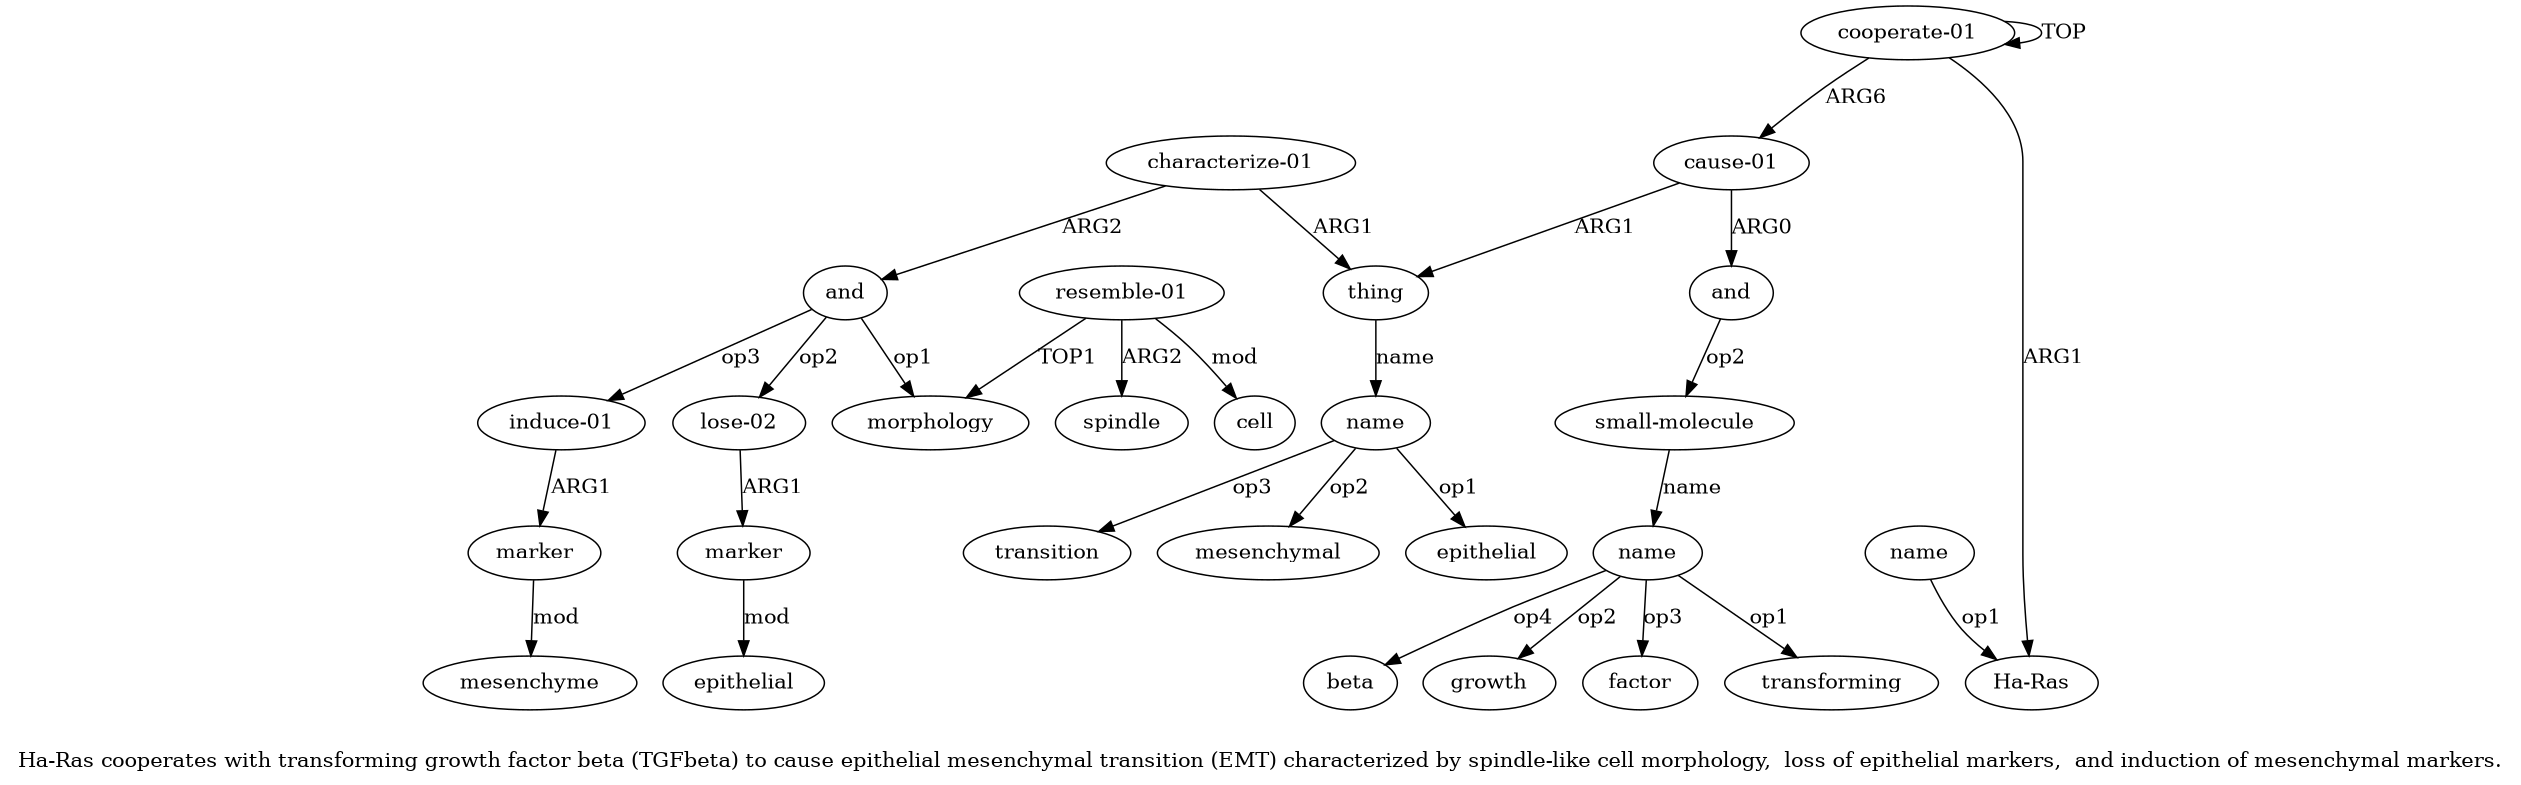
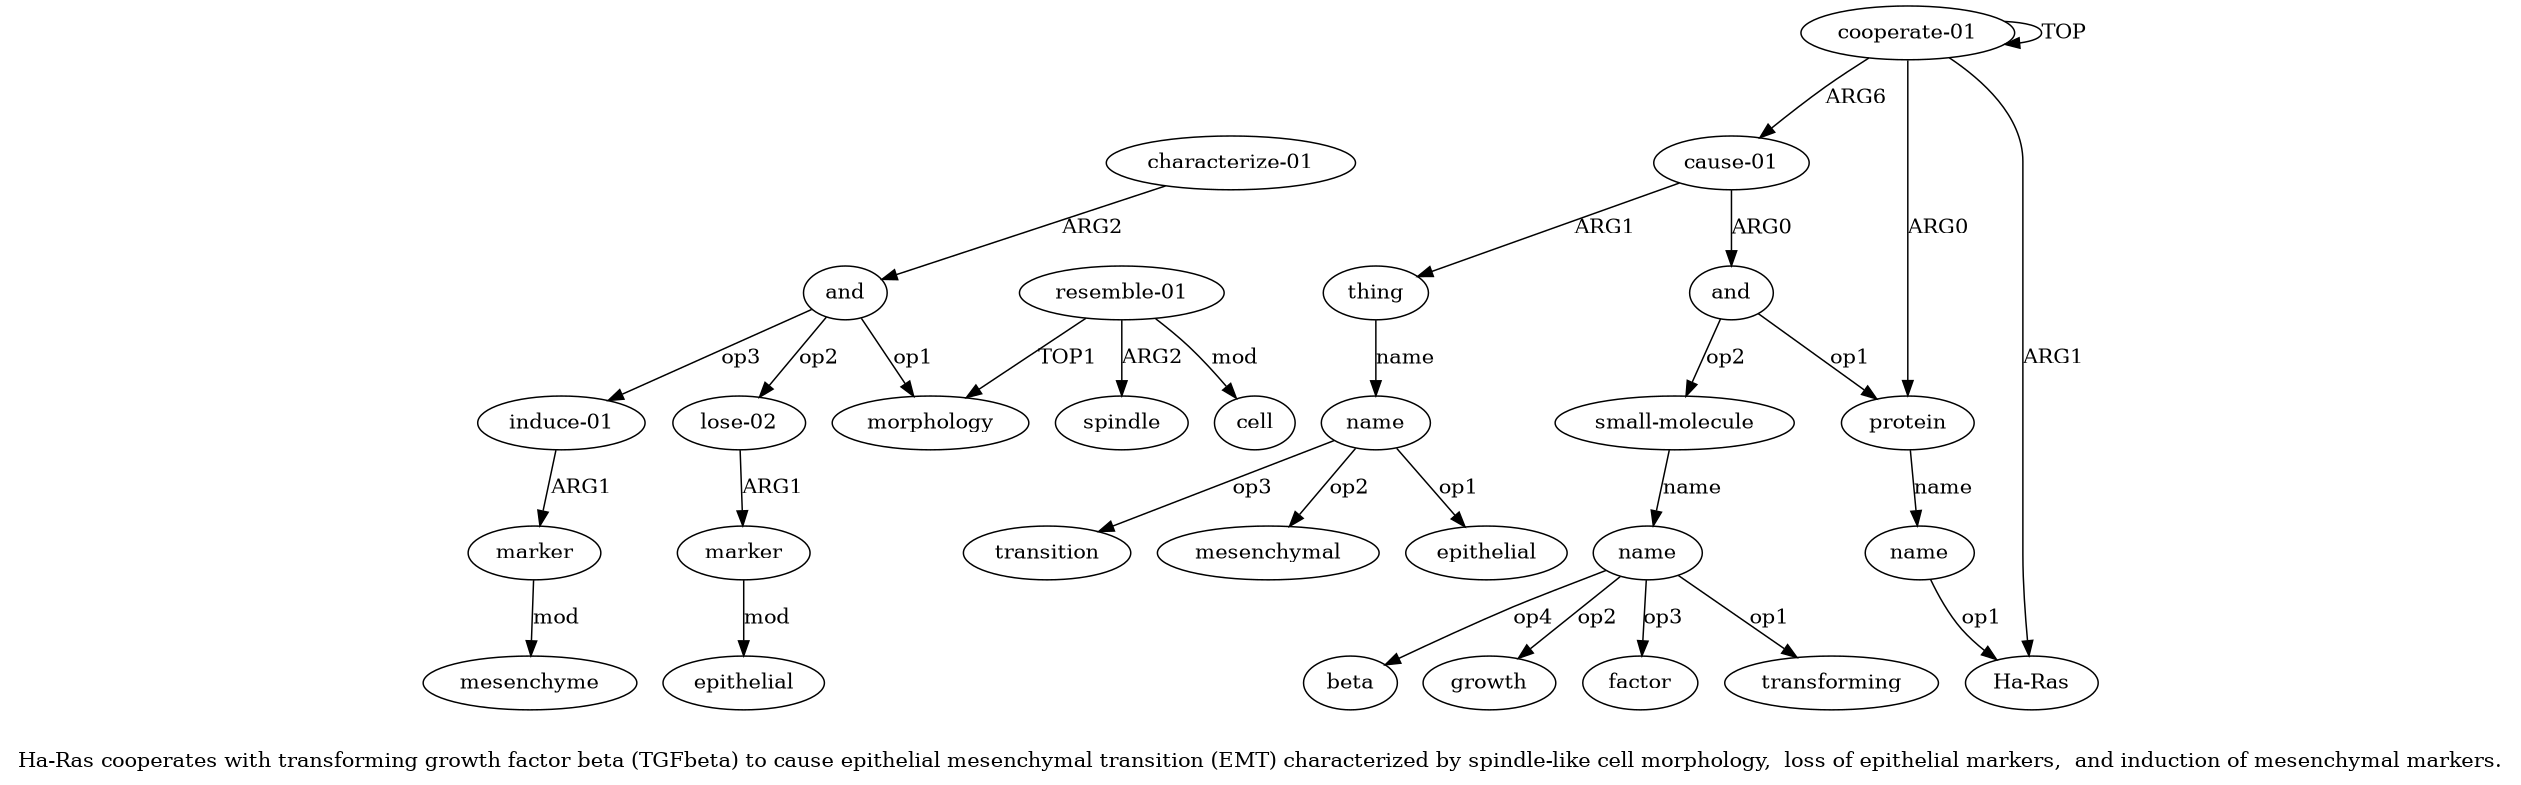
(1299, 224) -> none
none -> (1908, 423)
